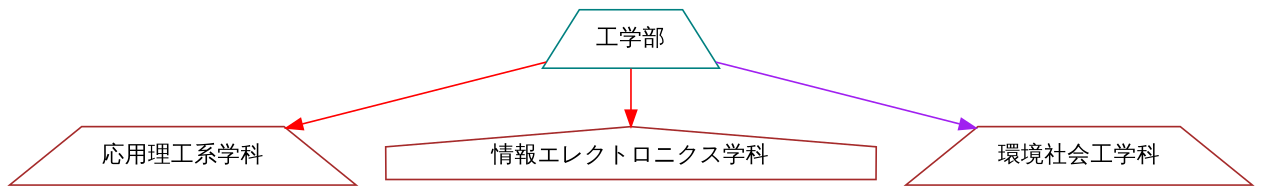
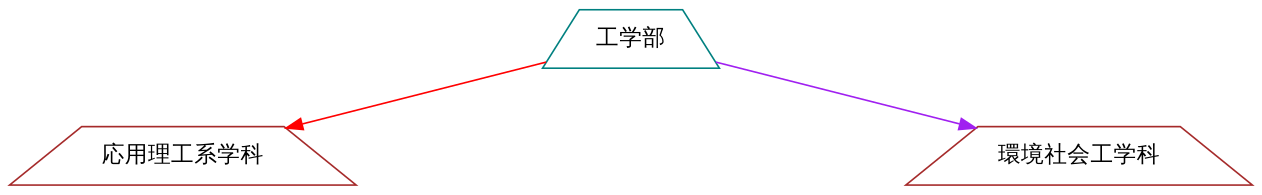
(631, 156) -> none
